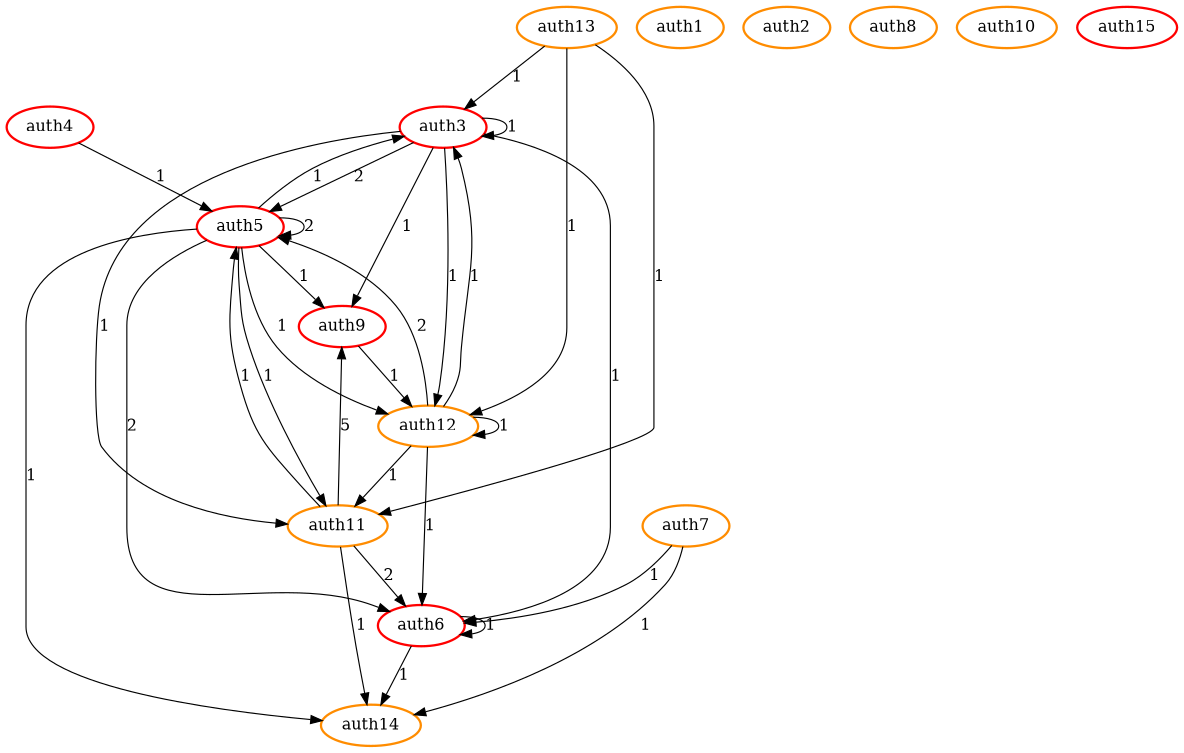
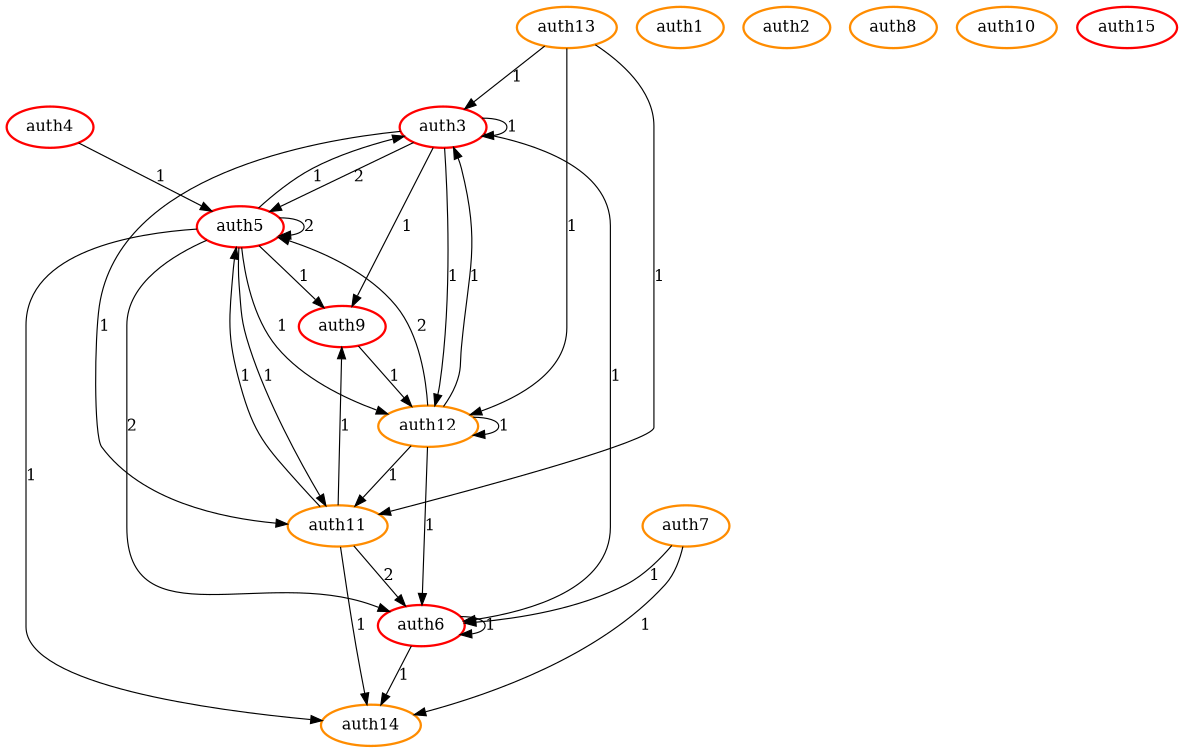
(346, 426) -> (346, 426)
